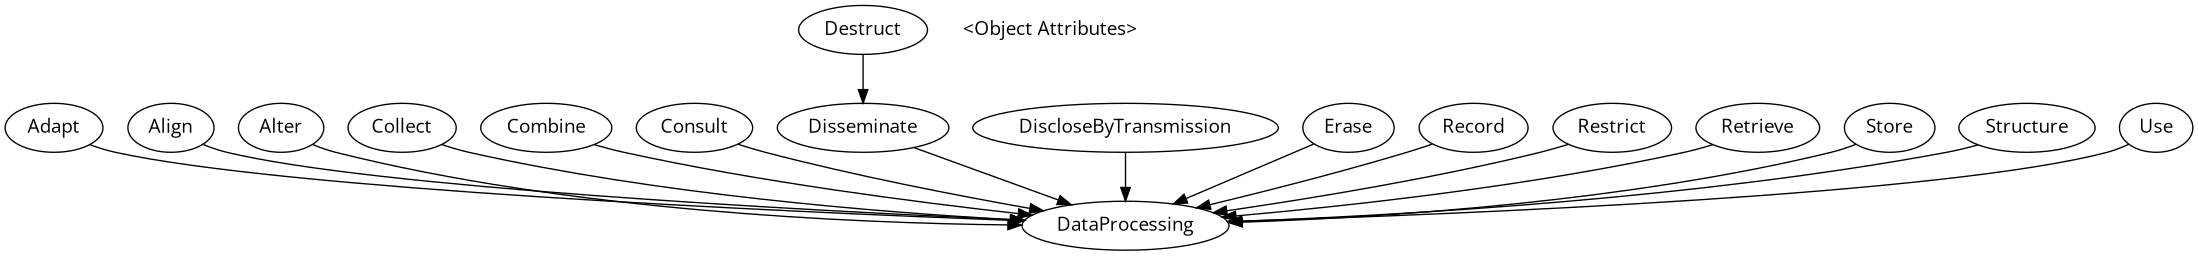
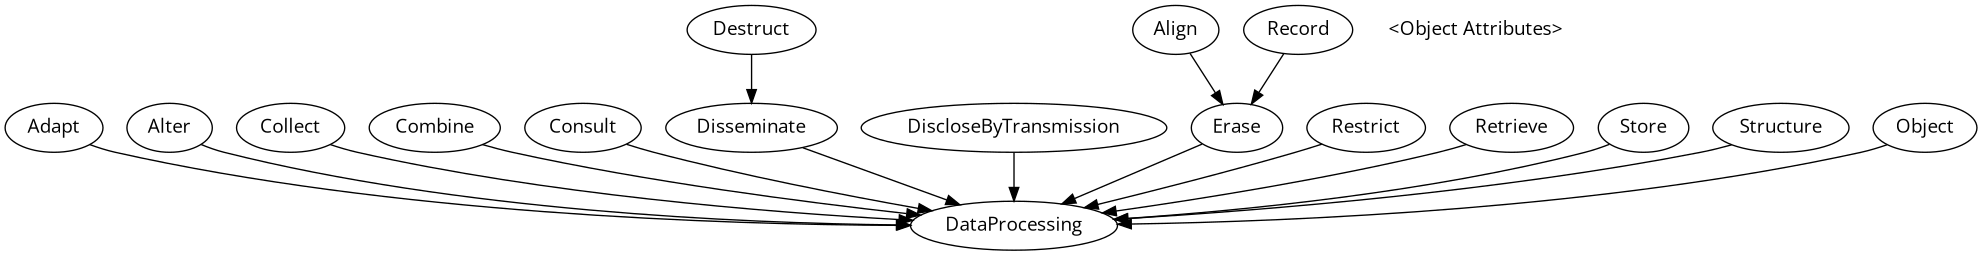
(2156, 128) -> (1925, 128)
(1322, 176) -> (1271, 73)
(403, 178) -> (1203, 73)
